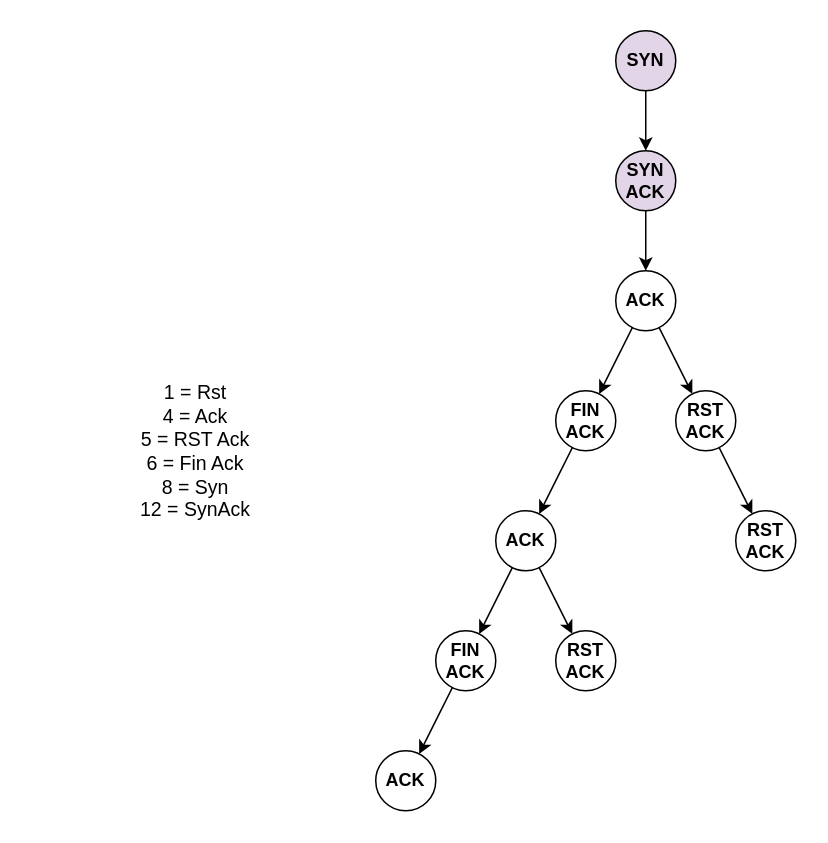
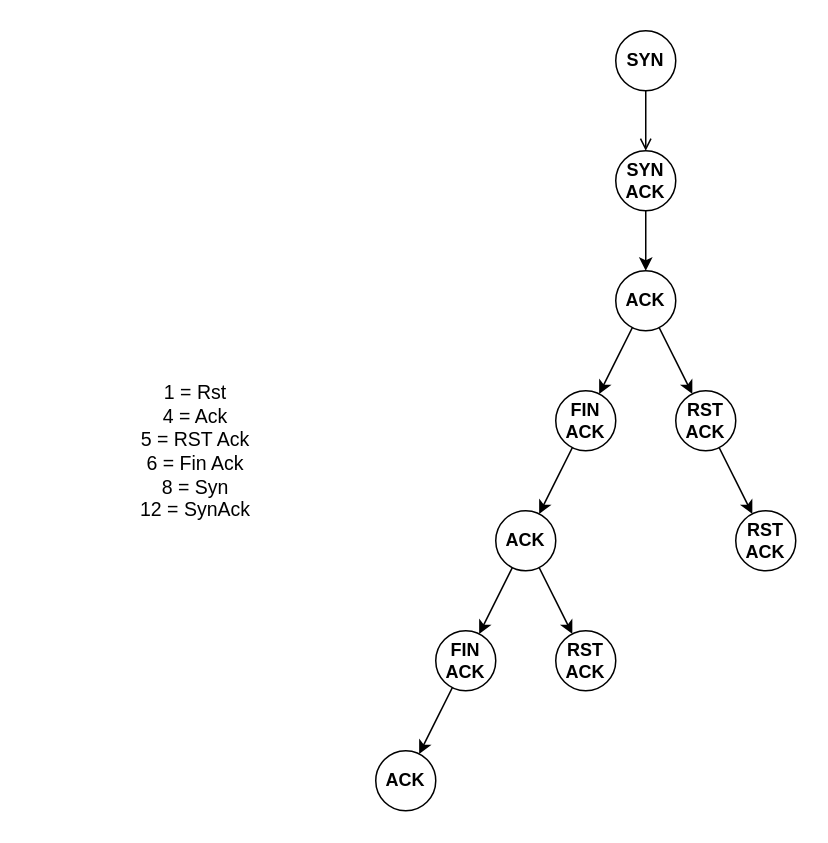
(646, 61) -> (646, 61)
(646, 139) -> (646, 141)
(646, 181) -> (646, 181)
